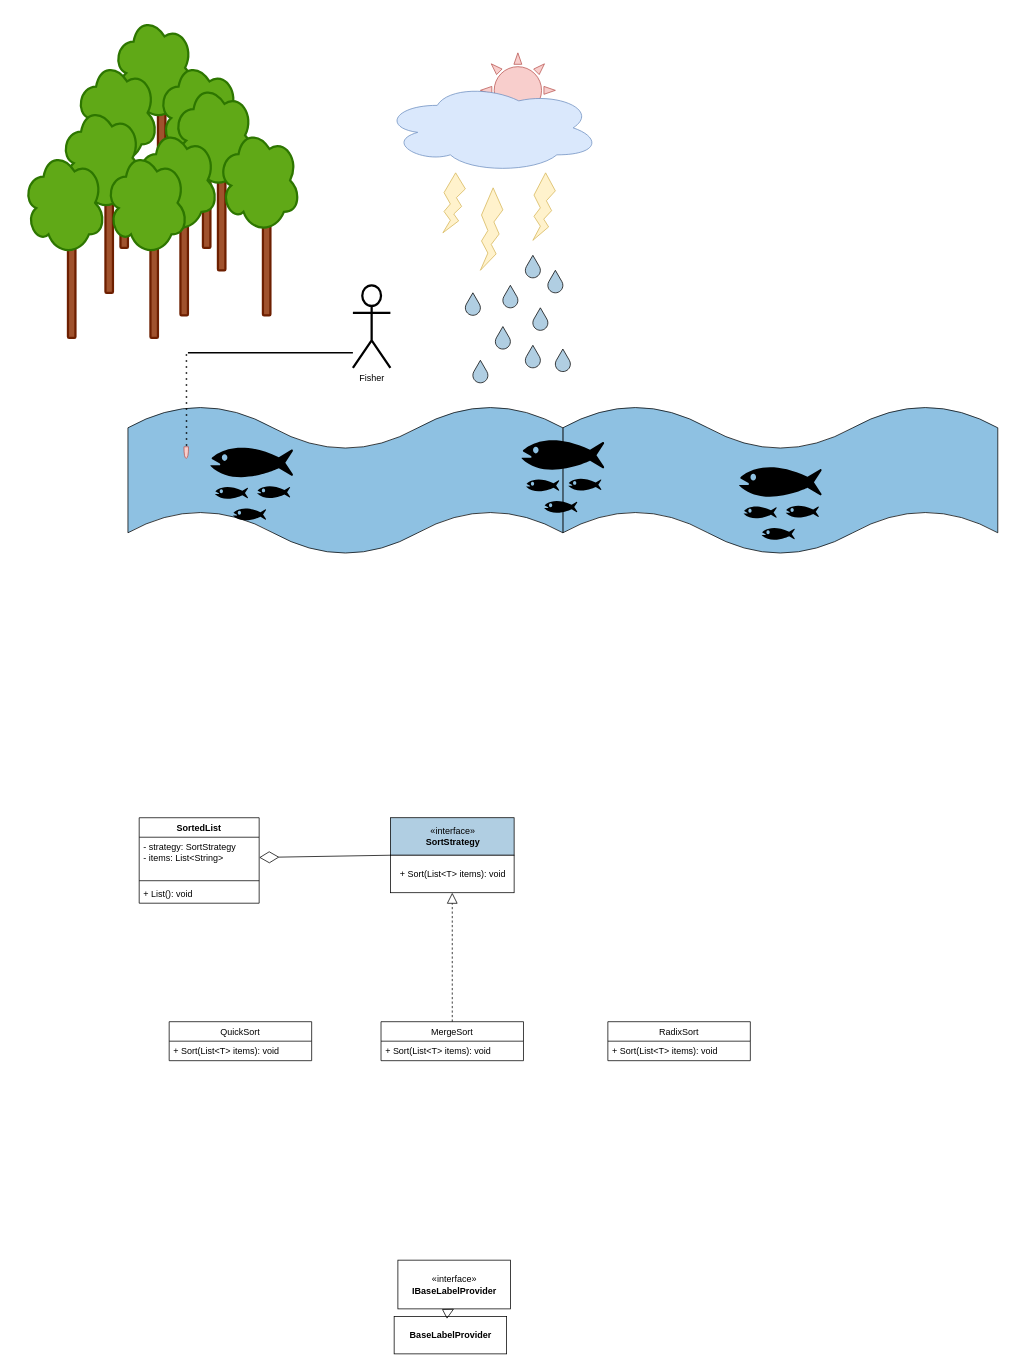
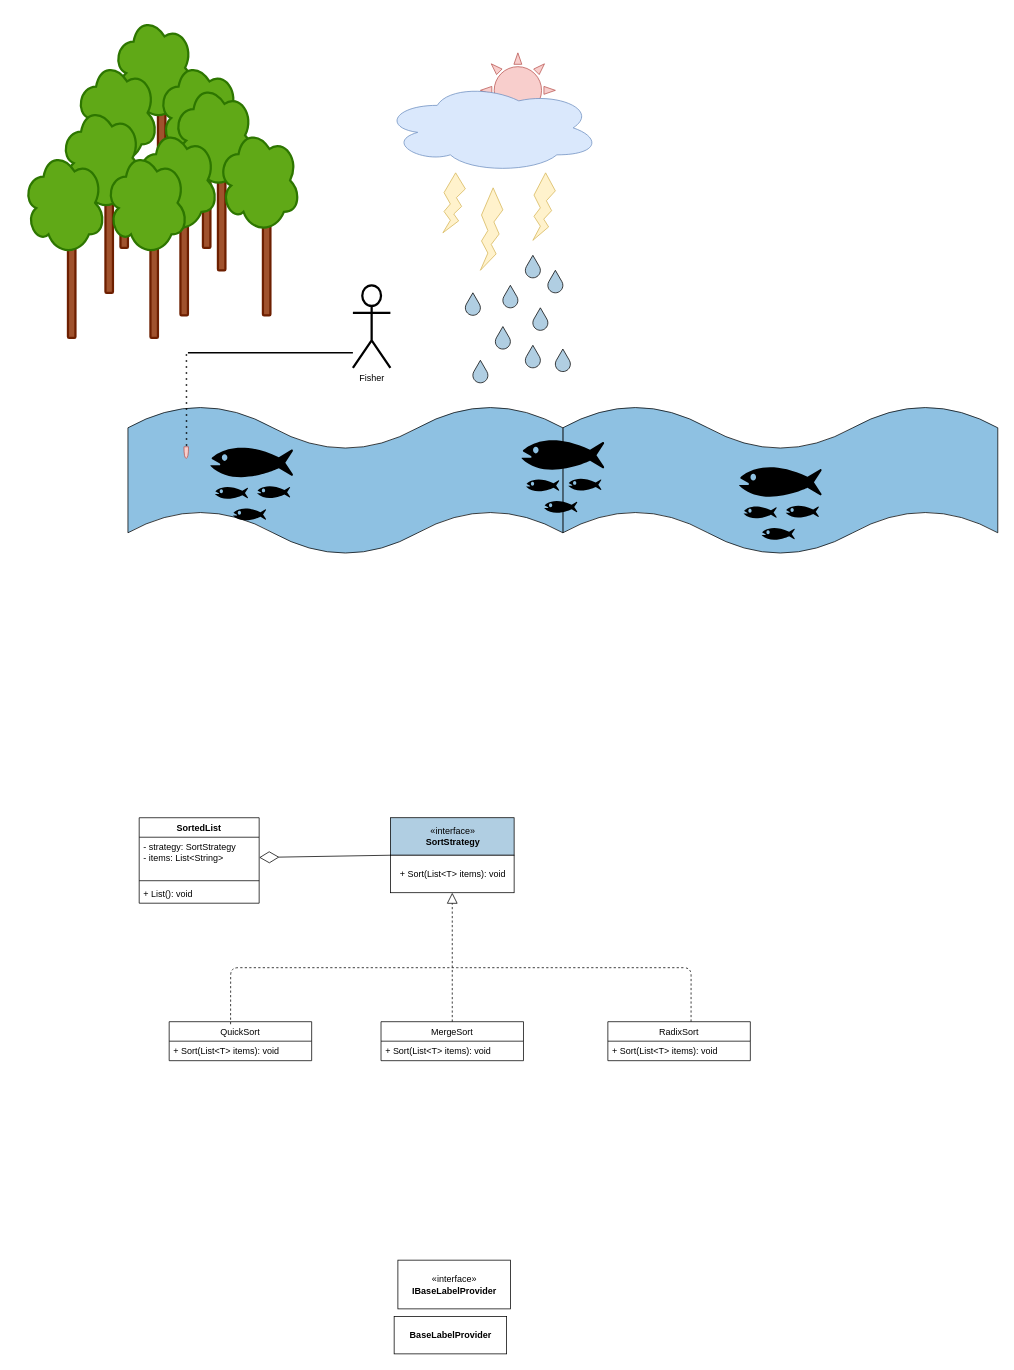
none -> (458, 968)
(445, 1314) -> none
